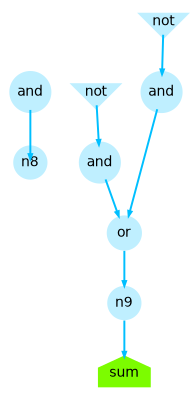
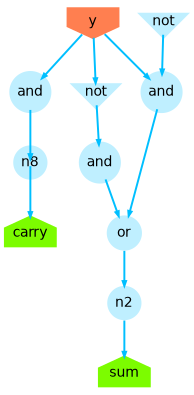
none -> (93, 22)
none -> (30, 233)
(124, 303) -> (124, 303)
